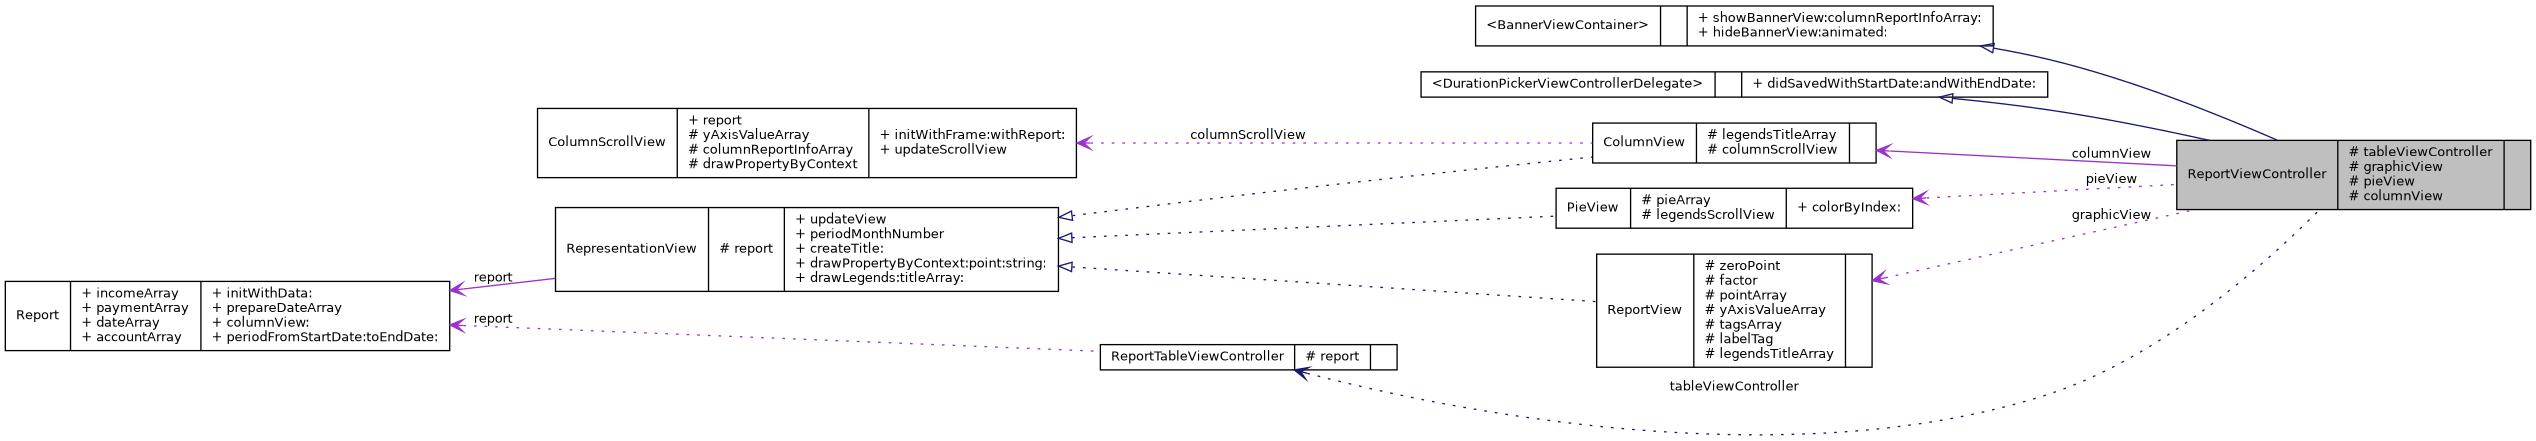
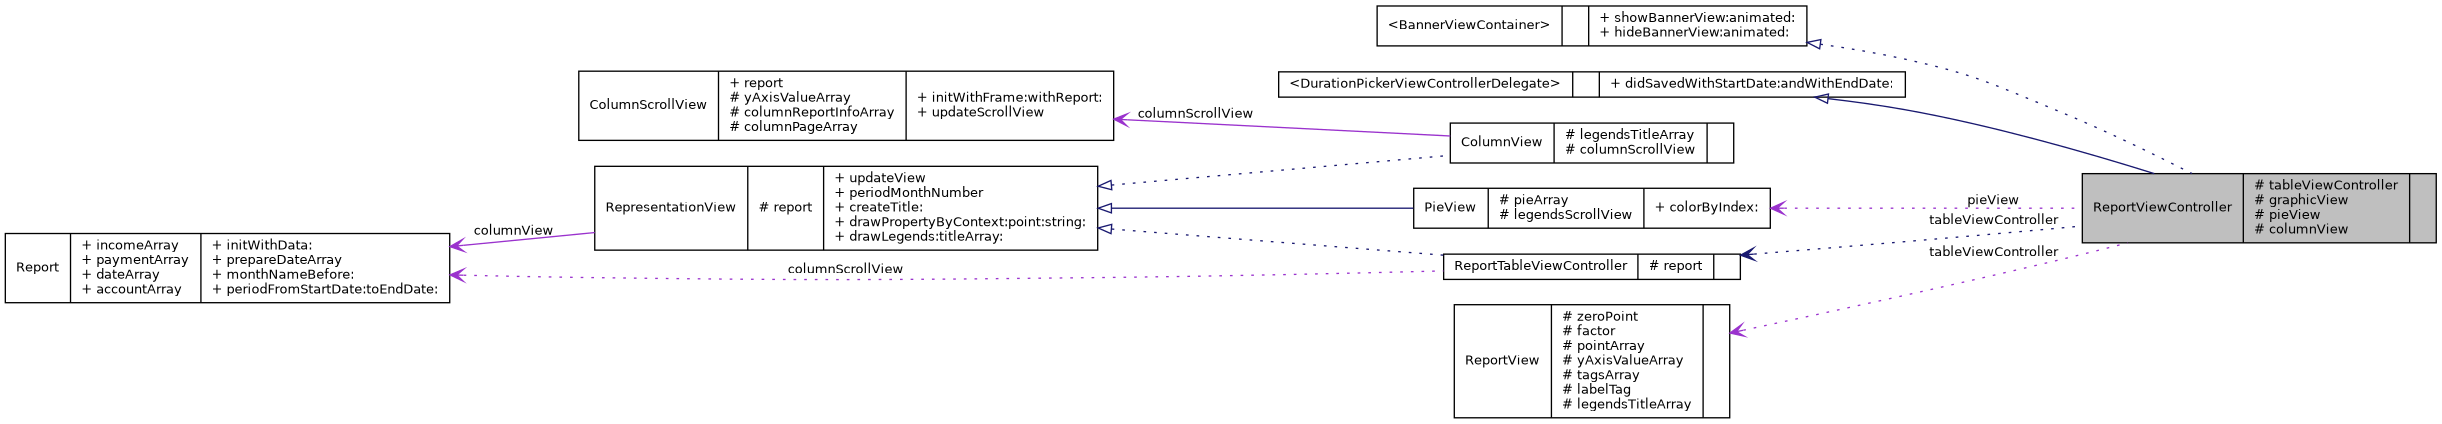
(1840, 18) -> (1698, 18)
(2138, 86) -> (2012, 92)
(1341, 143) -> (1289, 128)
(2033, 158) -> none
(773, 164) -> (794, 127)
(2112, 216) -> (1994, 253)
(1314, 227) -> (1262, 208)
(494, 278) -> (514, 232)
(1334, 284) -> (1278, 242)
(494, 319) -> (846, 270)
(261, 323) -> (283, 275)
